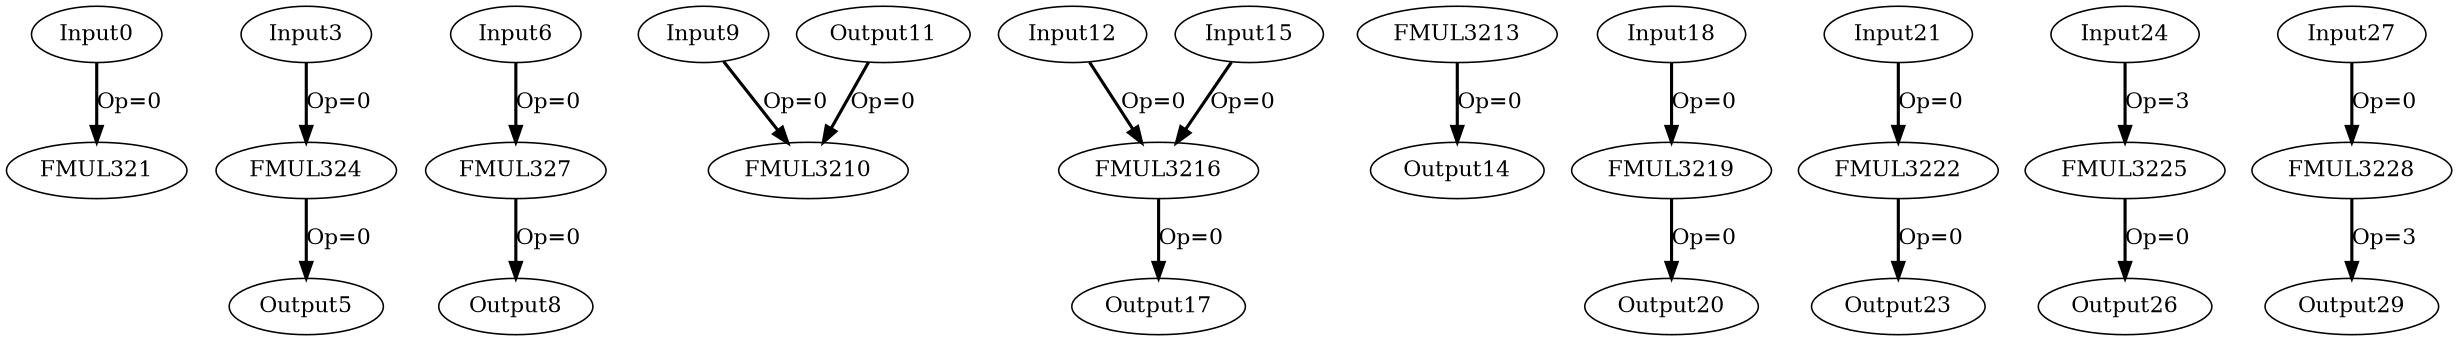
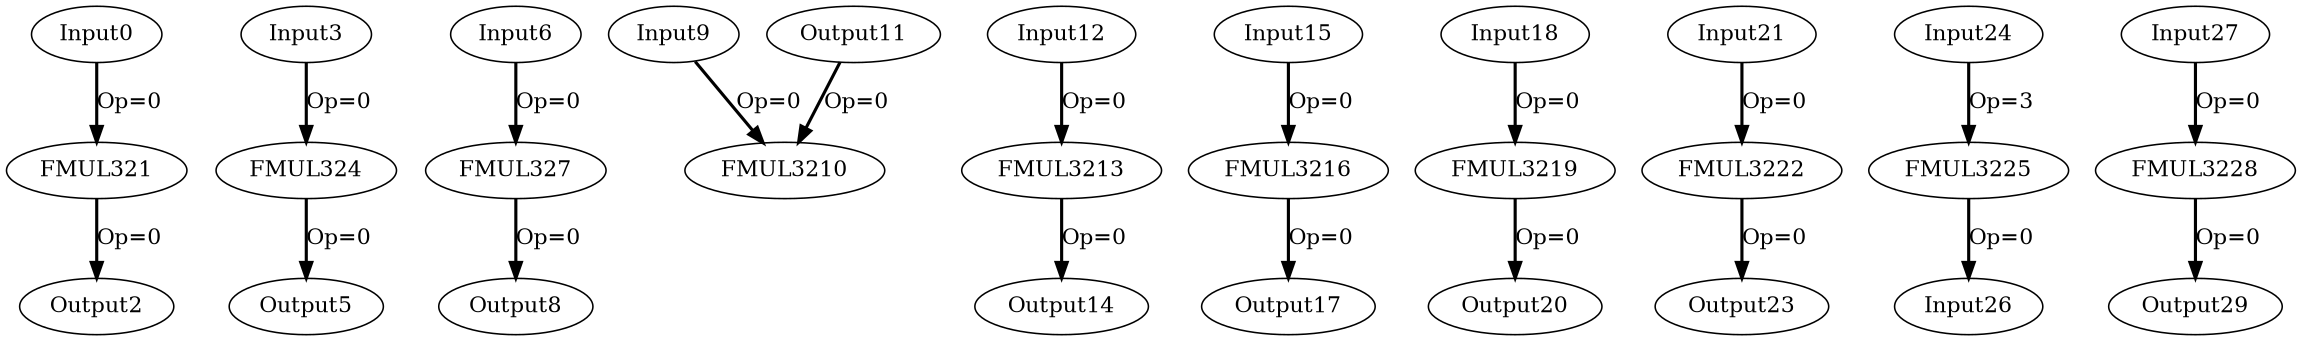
(1111, 96) -> (1062, 95)
(2385, 238) -> (2228, 238)
none -> (97, 307)
(2125, 307) -> (1969, 307)
